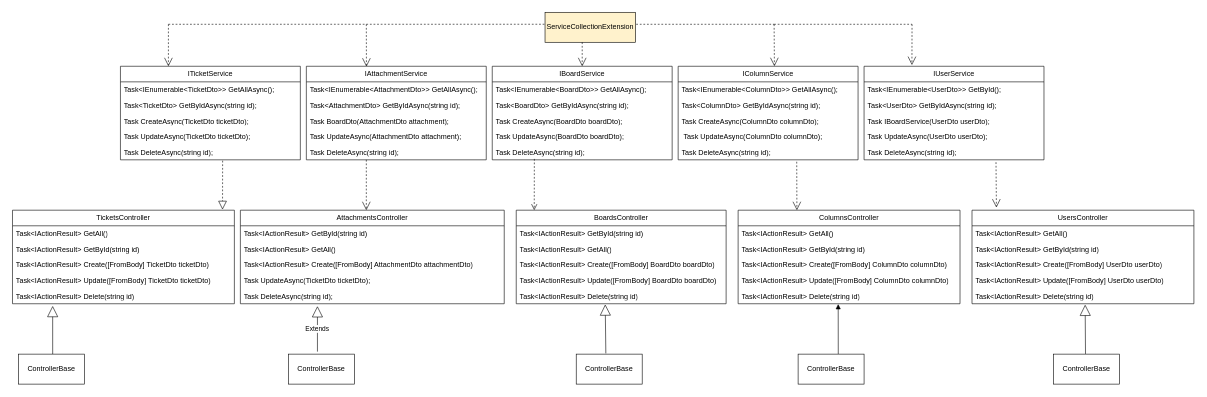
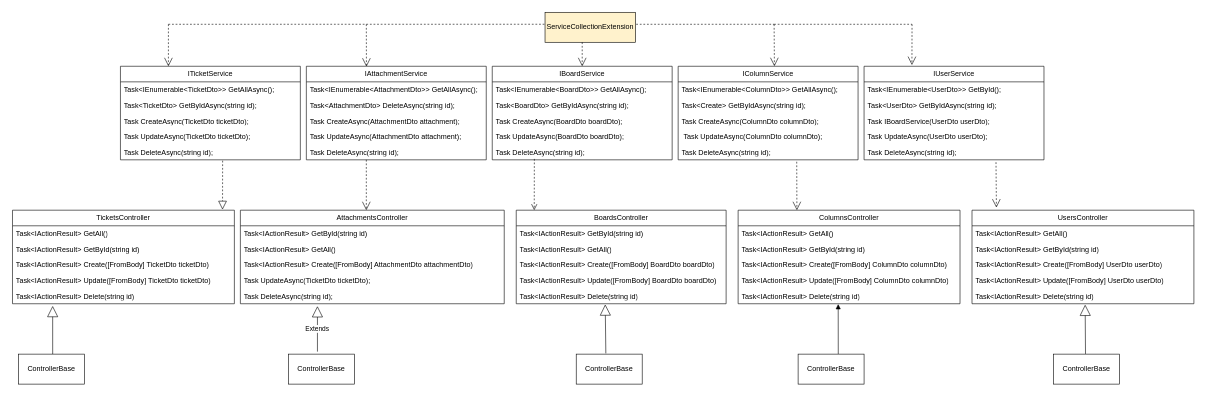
(394, 106) -> (391, 106)
(757, 106) -> (752, 106)
(388, 122) -> (394, 122)
